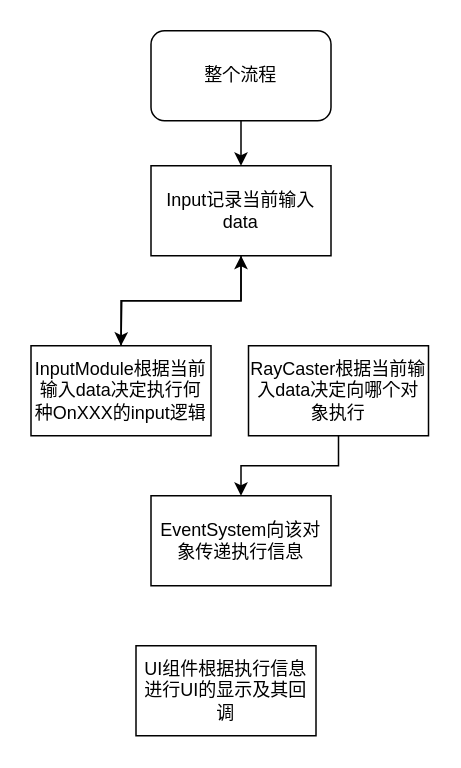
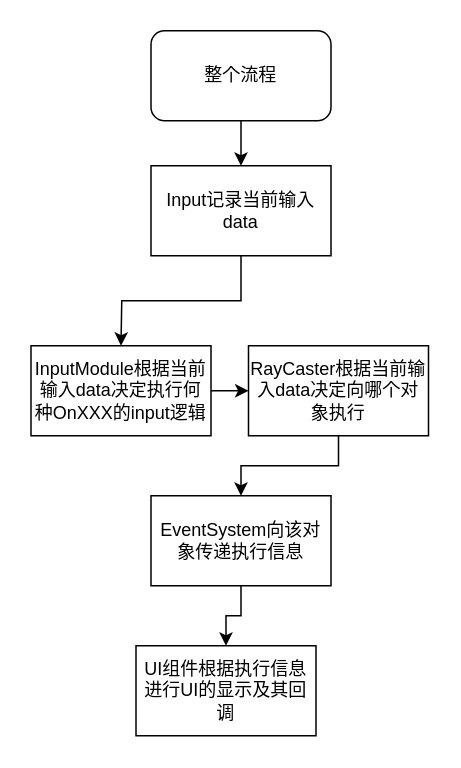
(121, 344) -> (235, 391)
none -> (239, 616)
